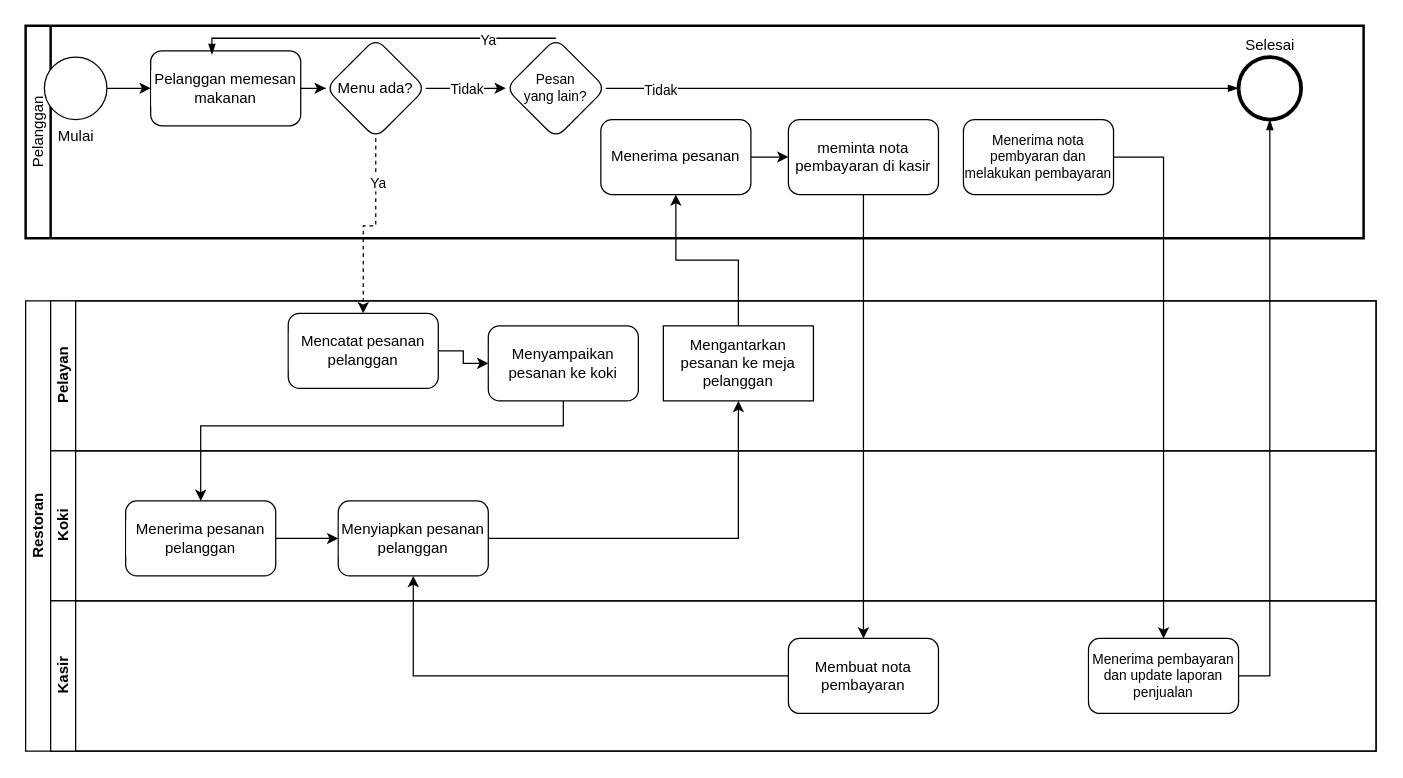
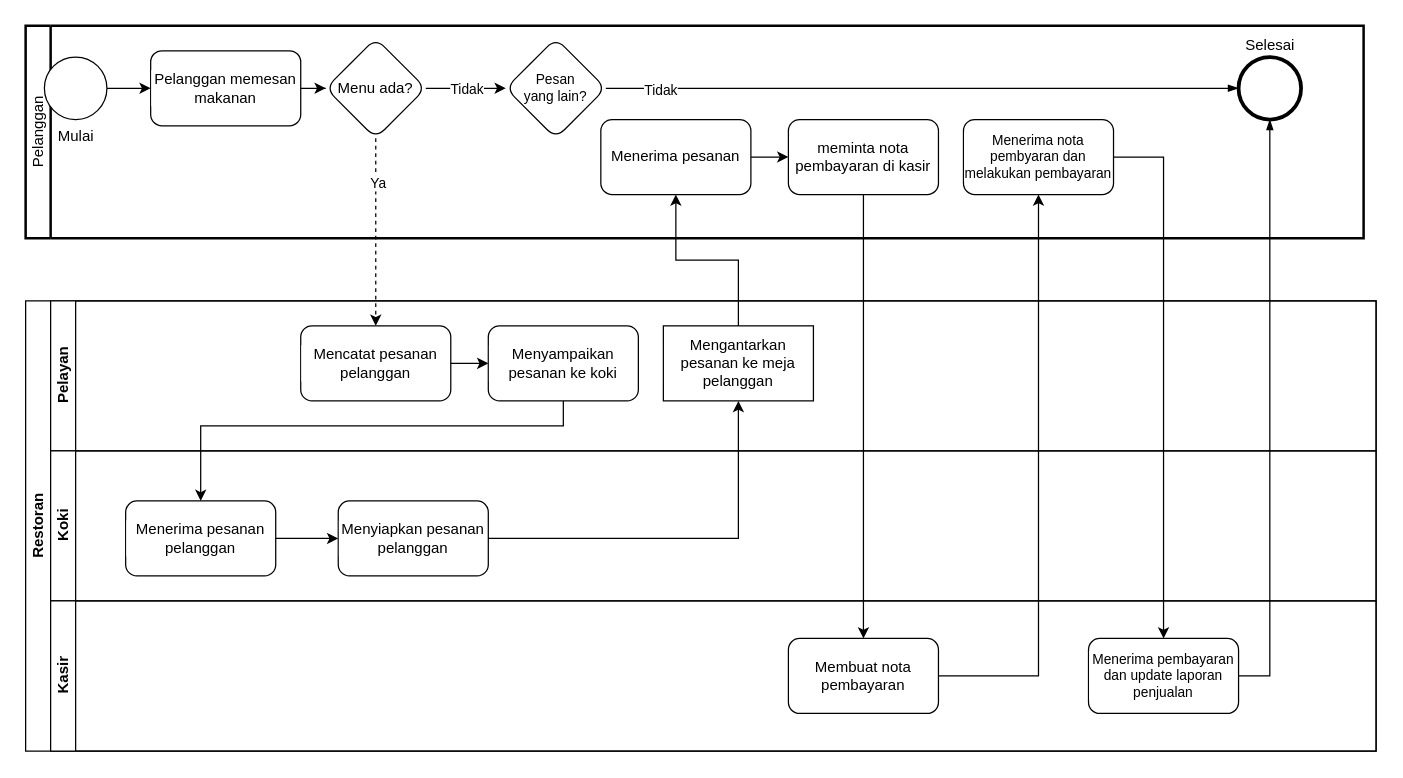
(381, 38) -> none
(363, 351) -> (376, 363)
(555, 676) -> (1038, 490)
